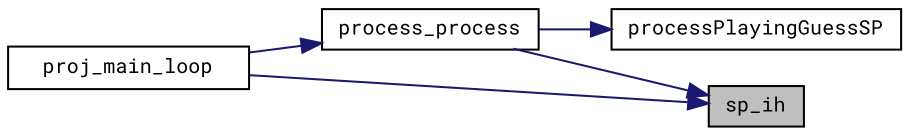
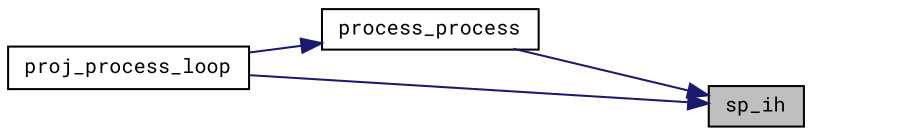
(756, 29) -> none
(129, 68) -> (129, 68)
